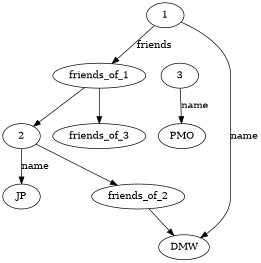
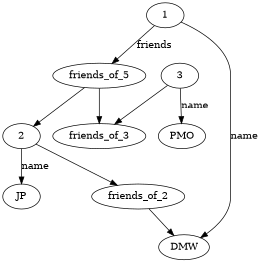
(99, 76) -> (99, 76)
none -> (144, 103)
